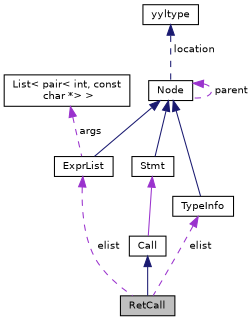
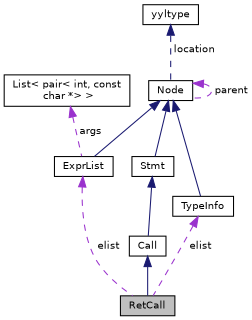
(150, 212) -> (150, 212)
